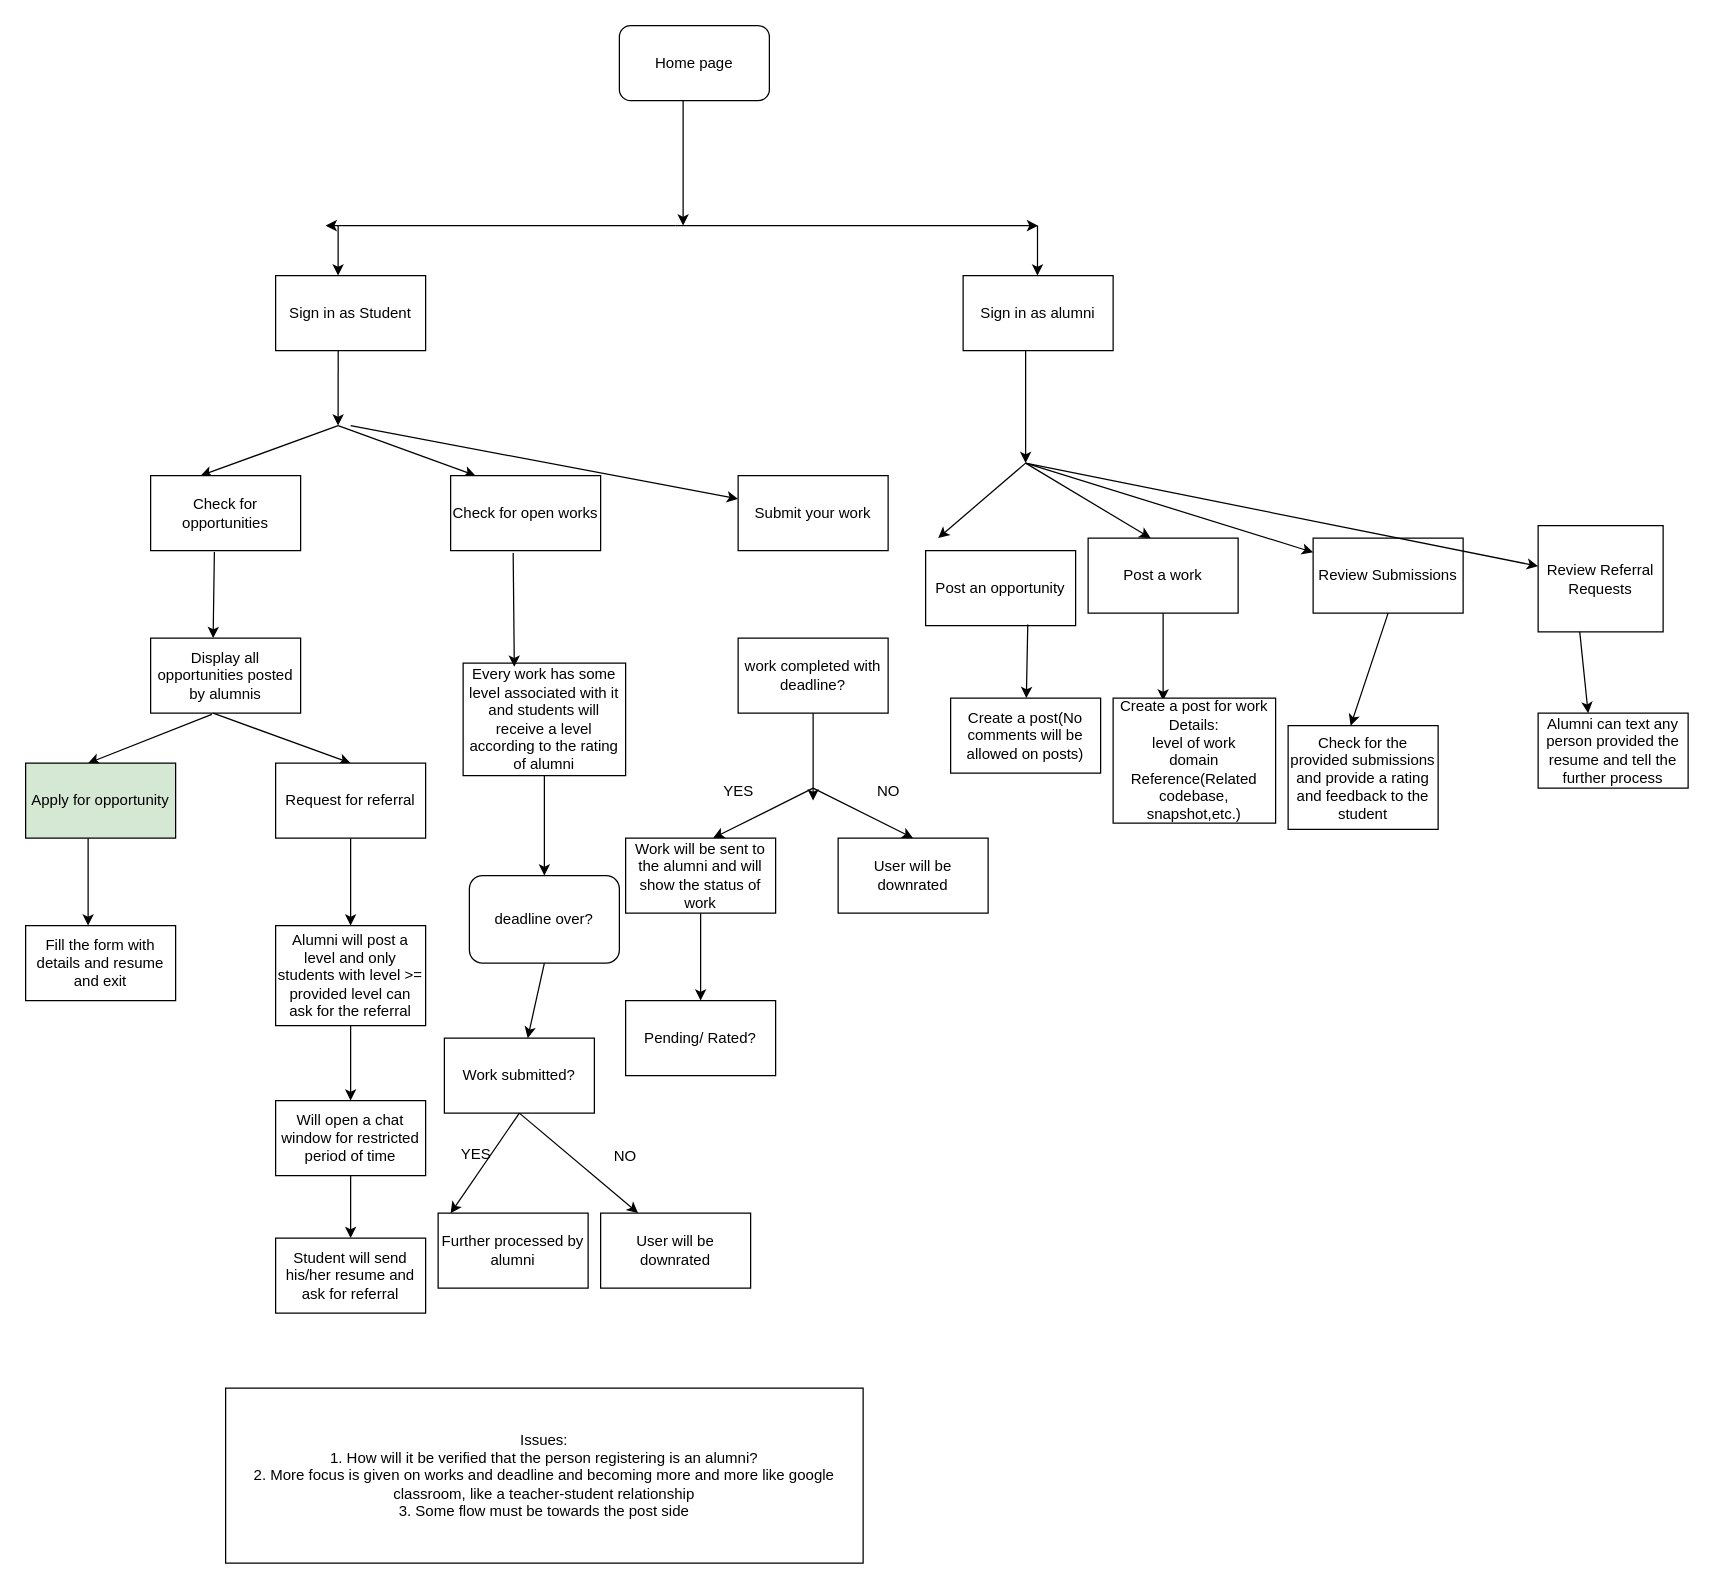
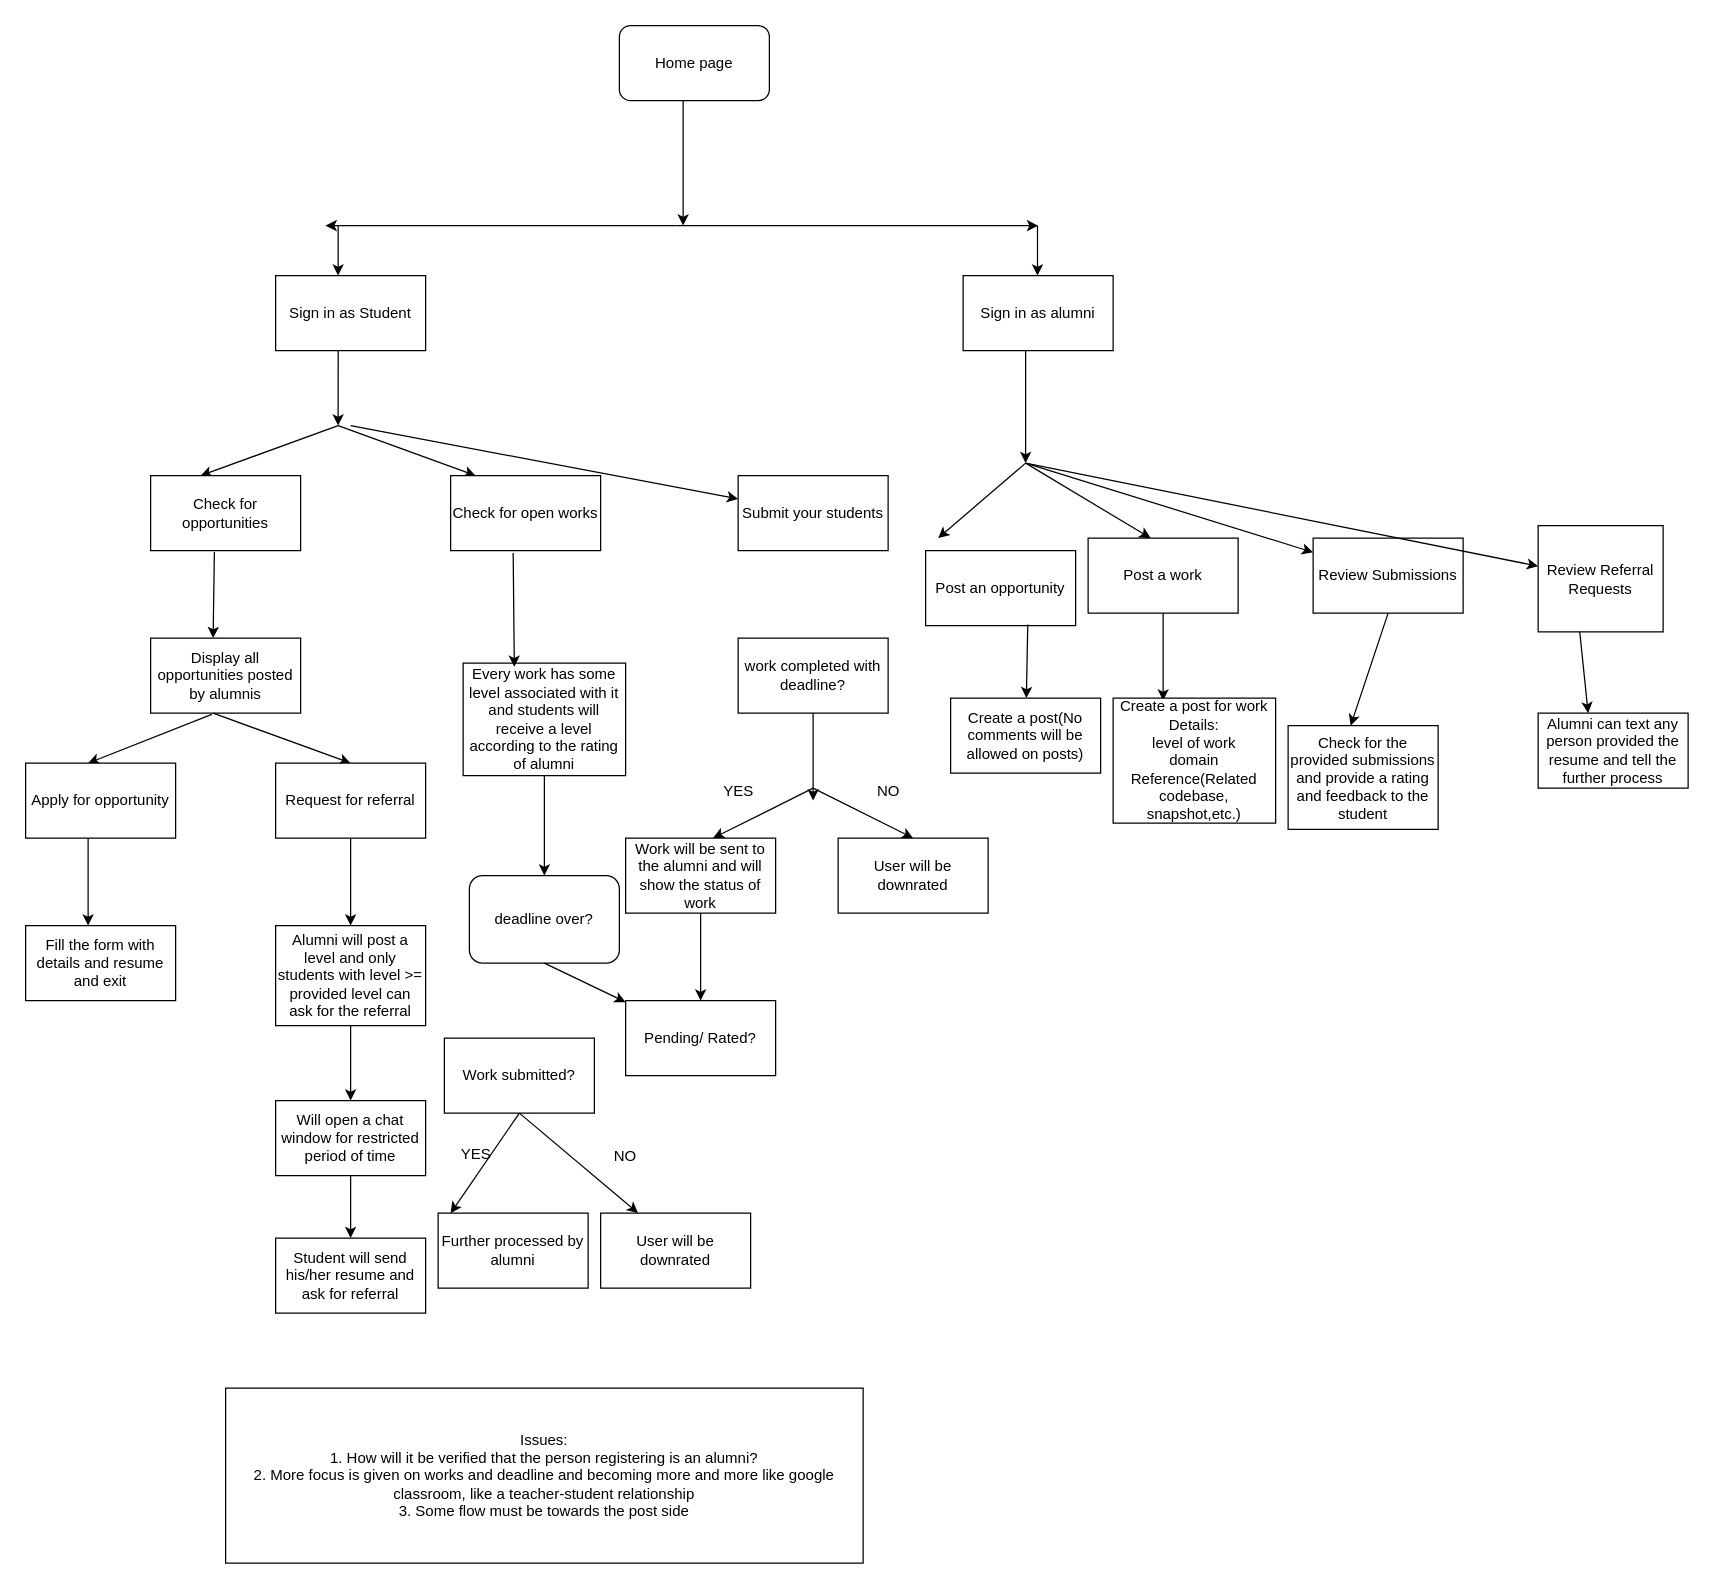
(813, 513) -> (813, 513)
(101, 801) -> (101, 801)
(537, 997) -> (581, 981)
